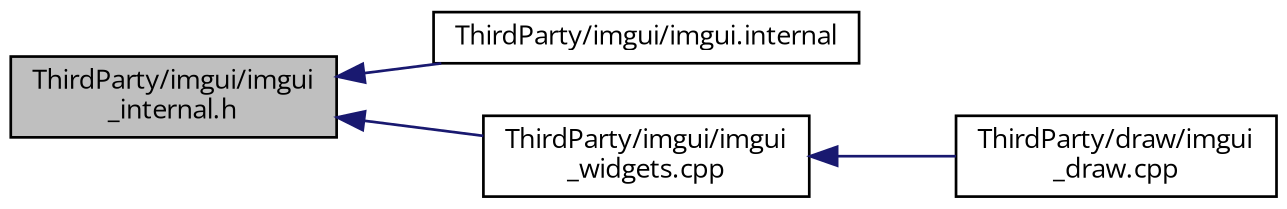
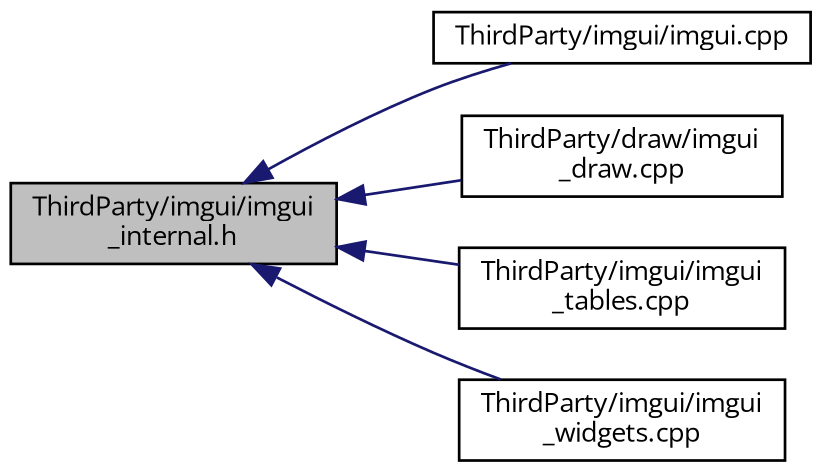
(646, 38) -> (622, 38)
(896, 156) -> (413, 188)
none -> (622, 288)
